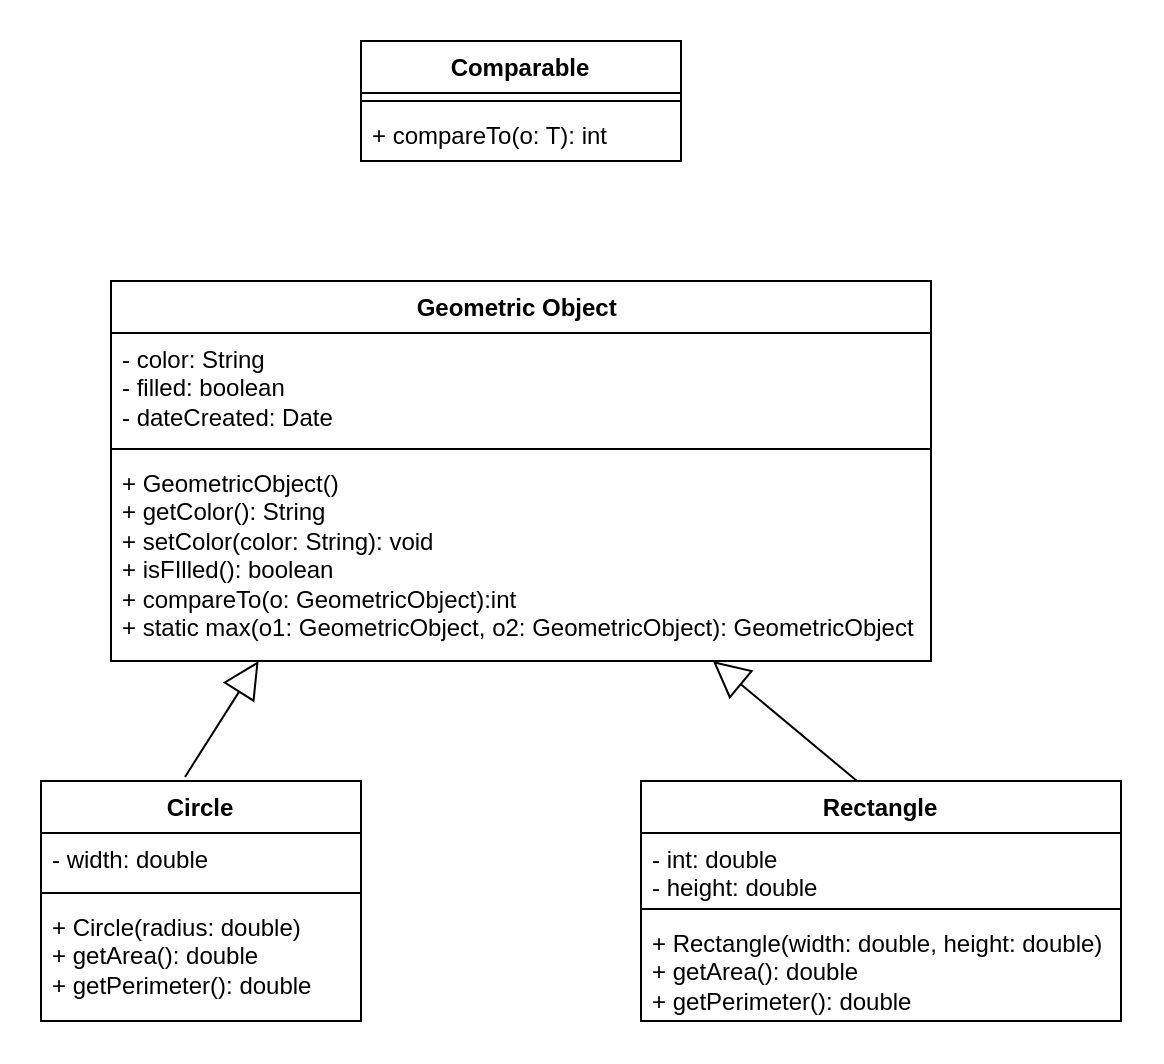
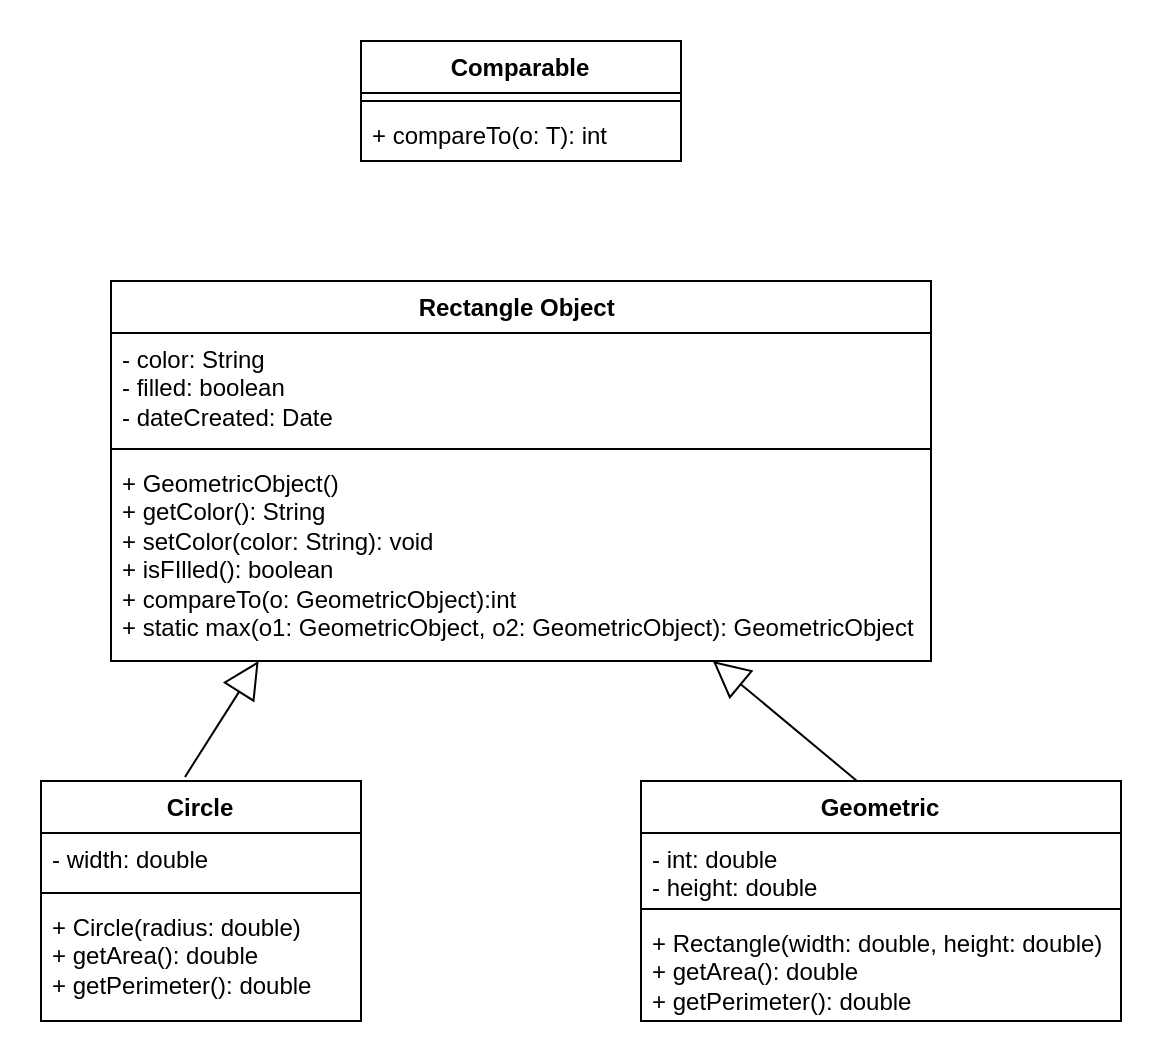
(521, 309) -> (521, 309)
(881, 809) -> (881, 809)
